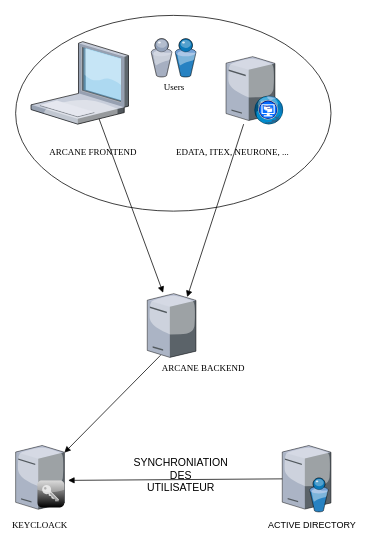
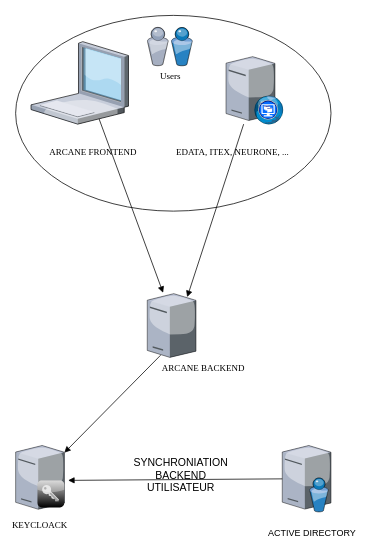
(173, 58) -> (170, 47)
(181, 475) -> (181, 475)
(312, 525) -> (312, 533)
